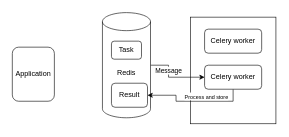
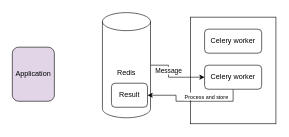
(126, 50) -> none
(33, 74) -> (33, 74)
